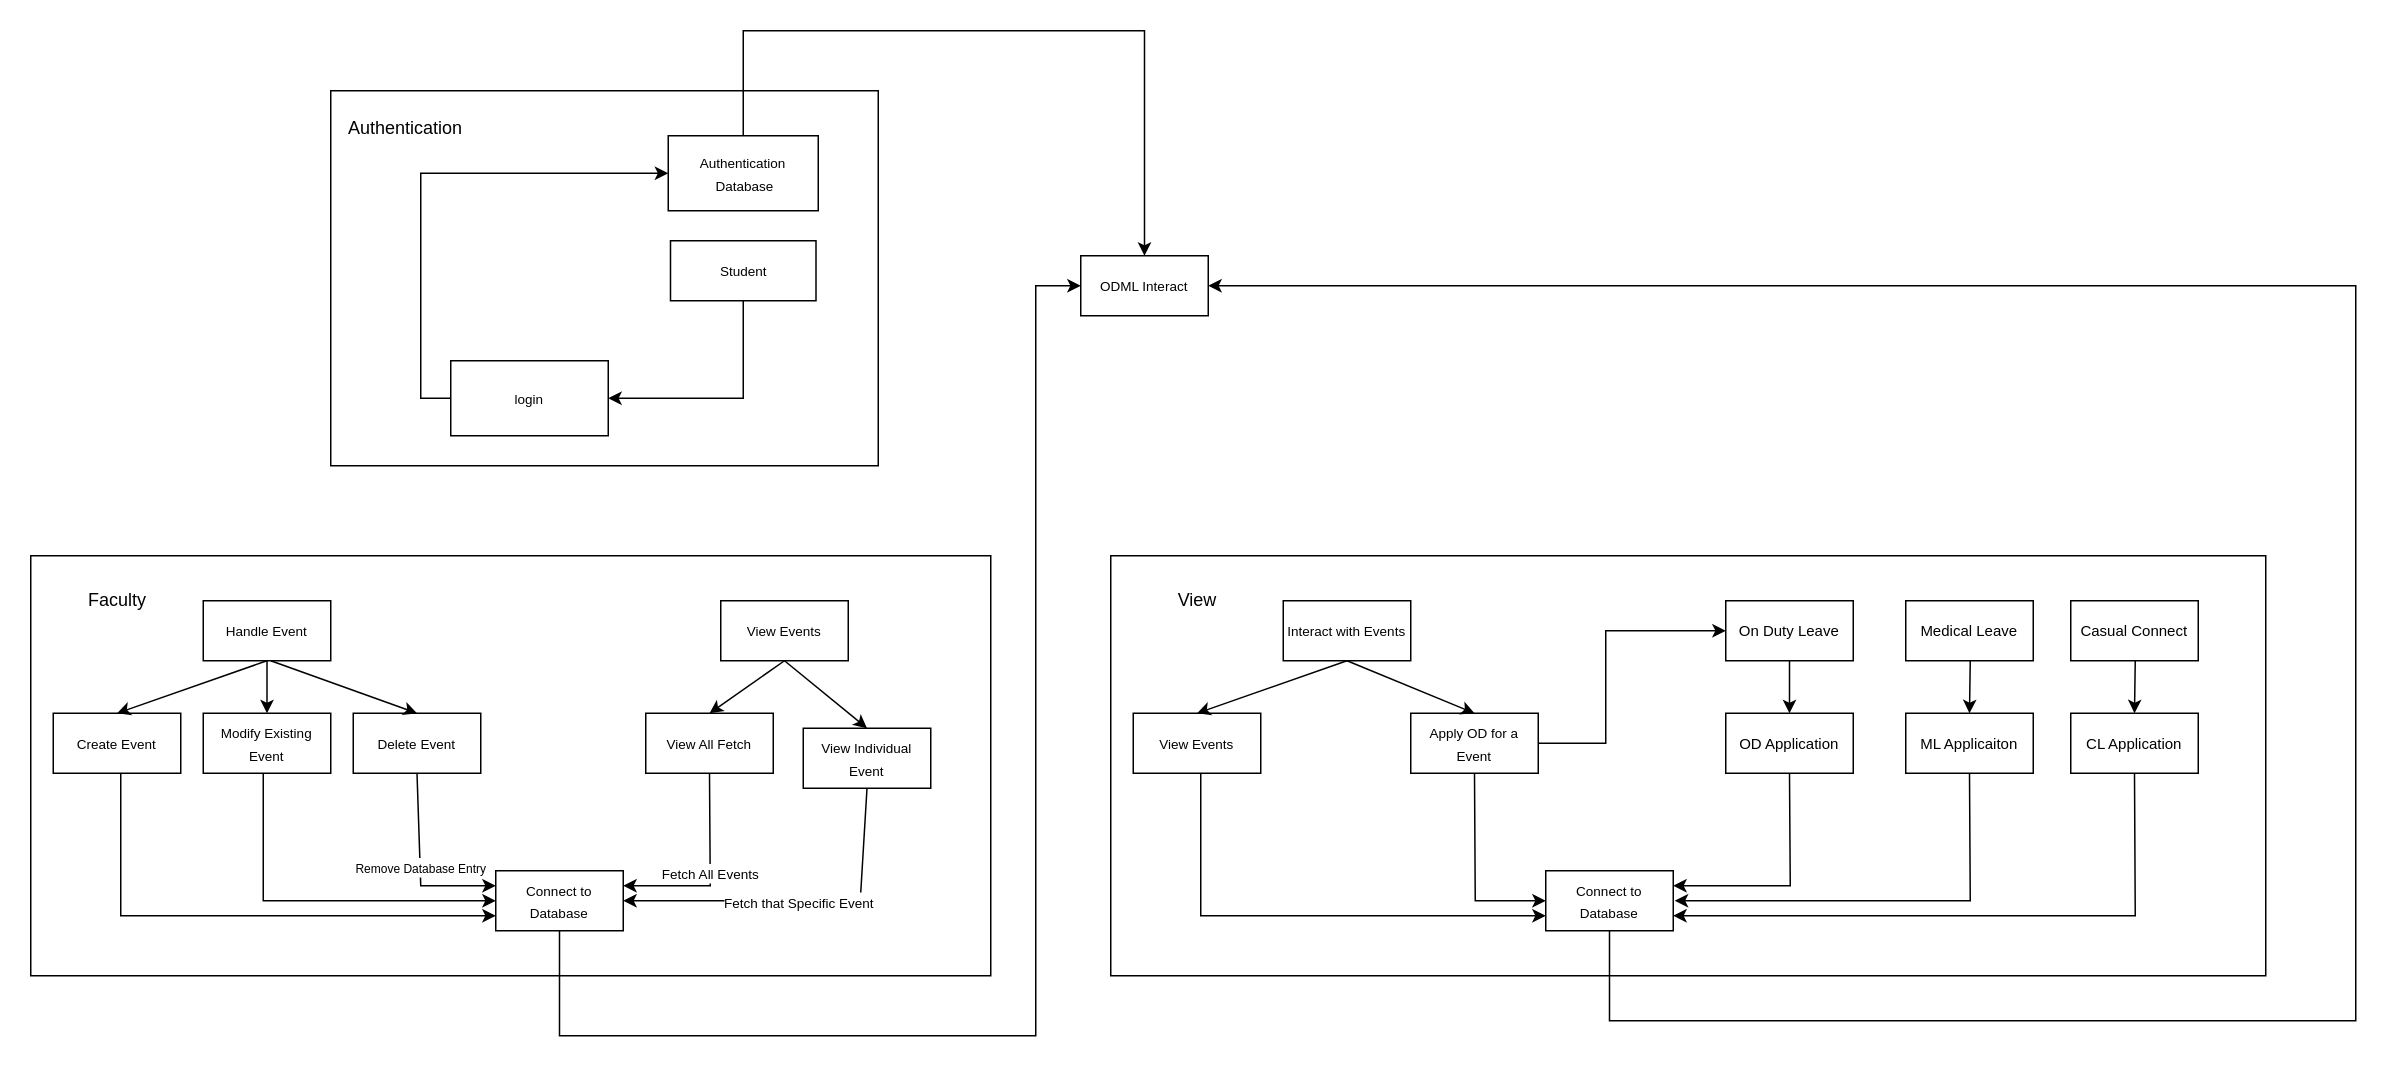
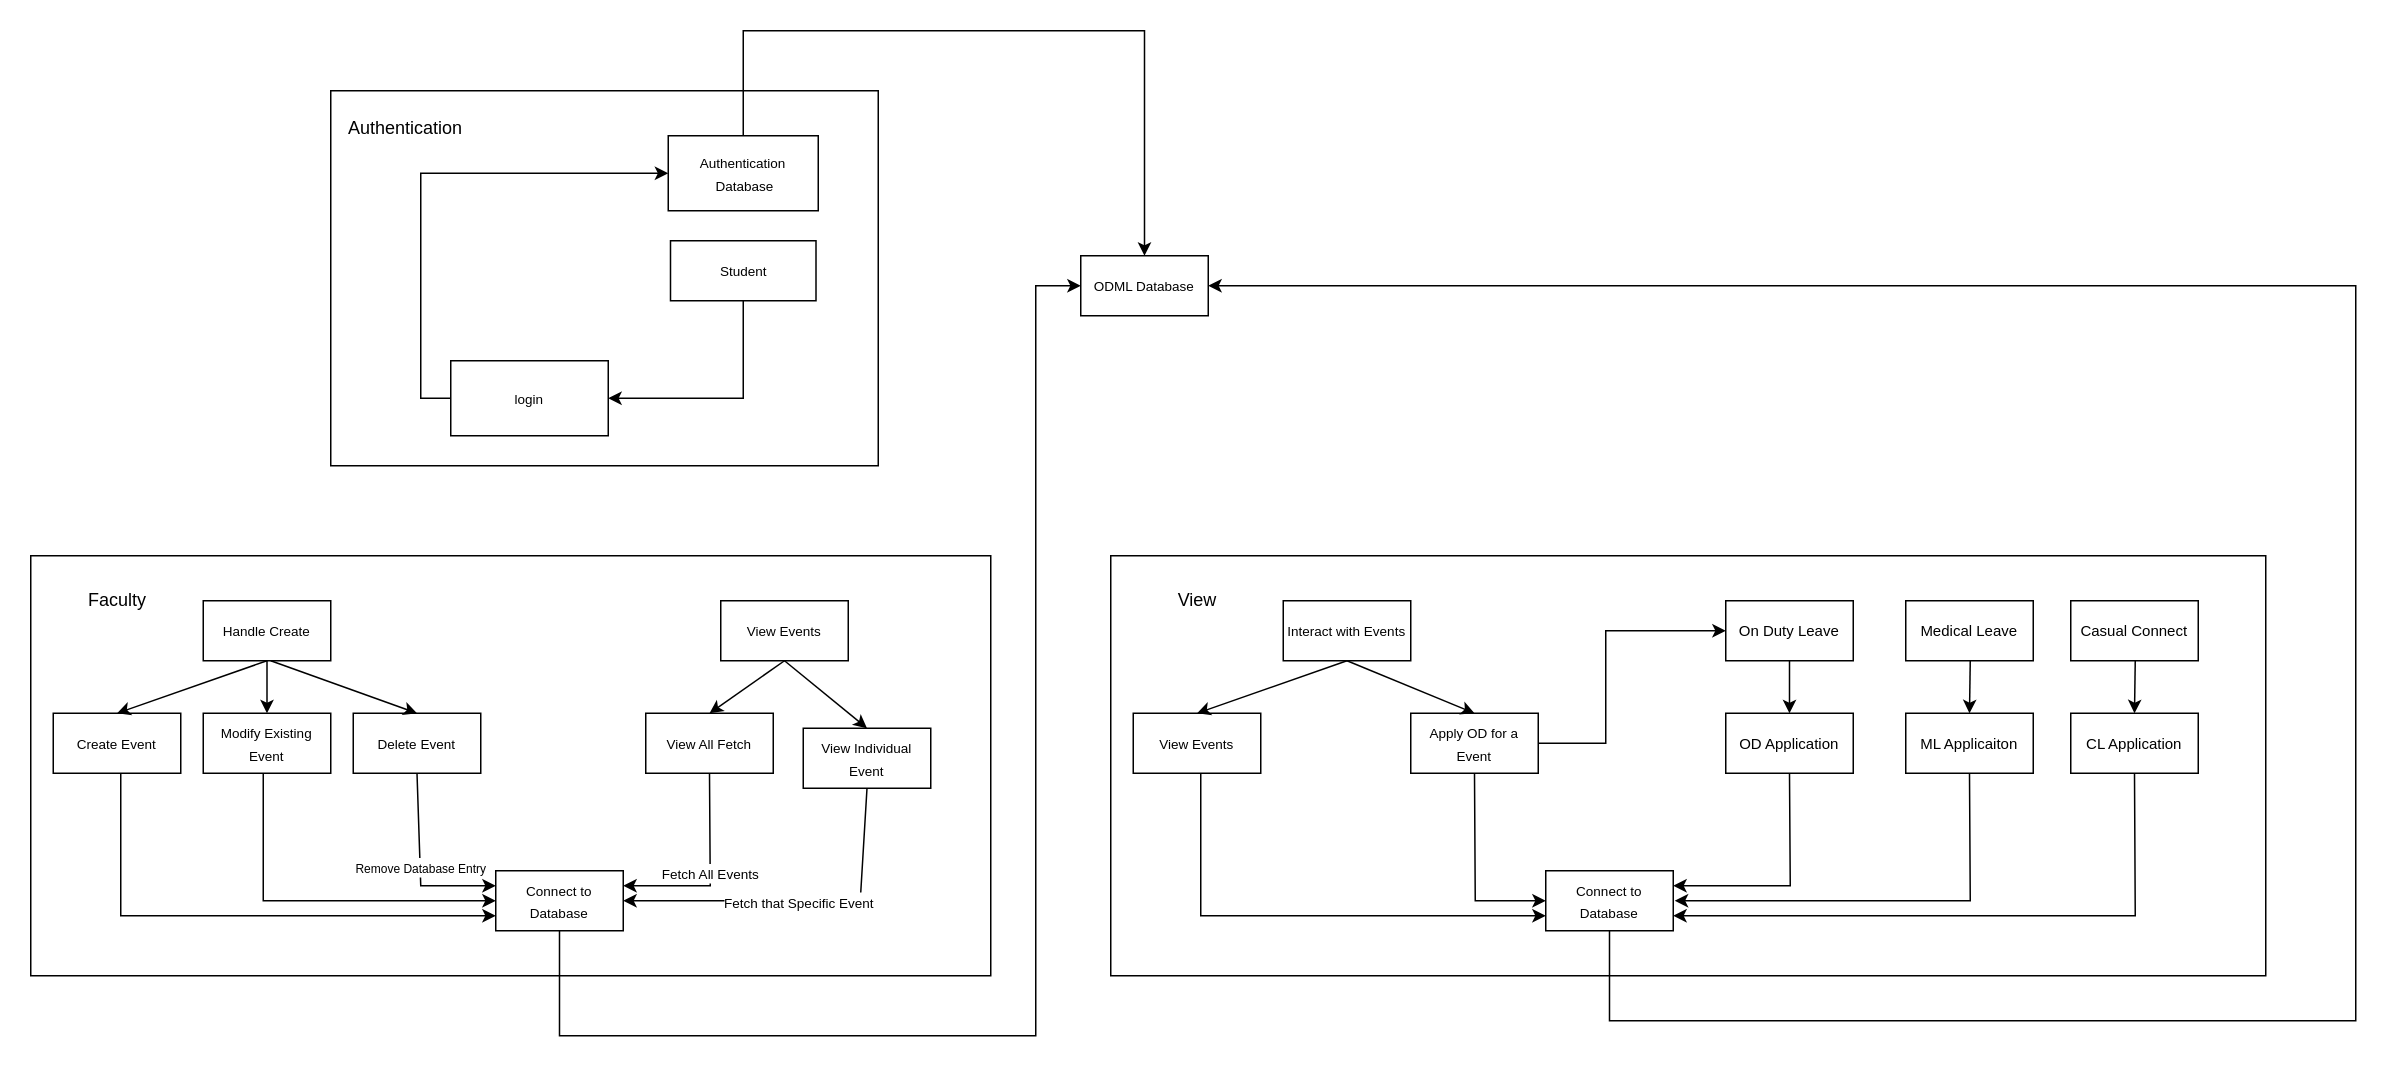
(1145, 286) -> (1145, 286)
(267, 631) -> (267, 631)
